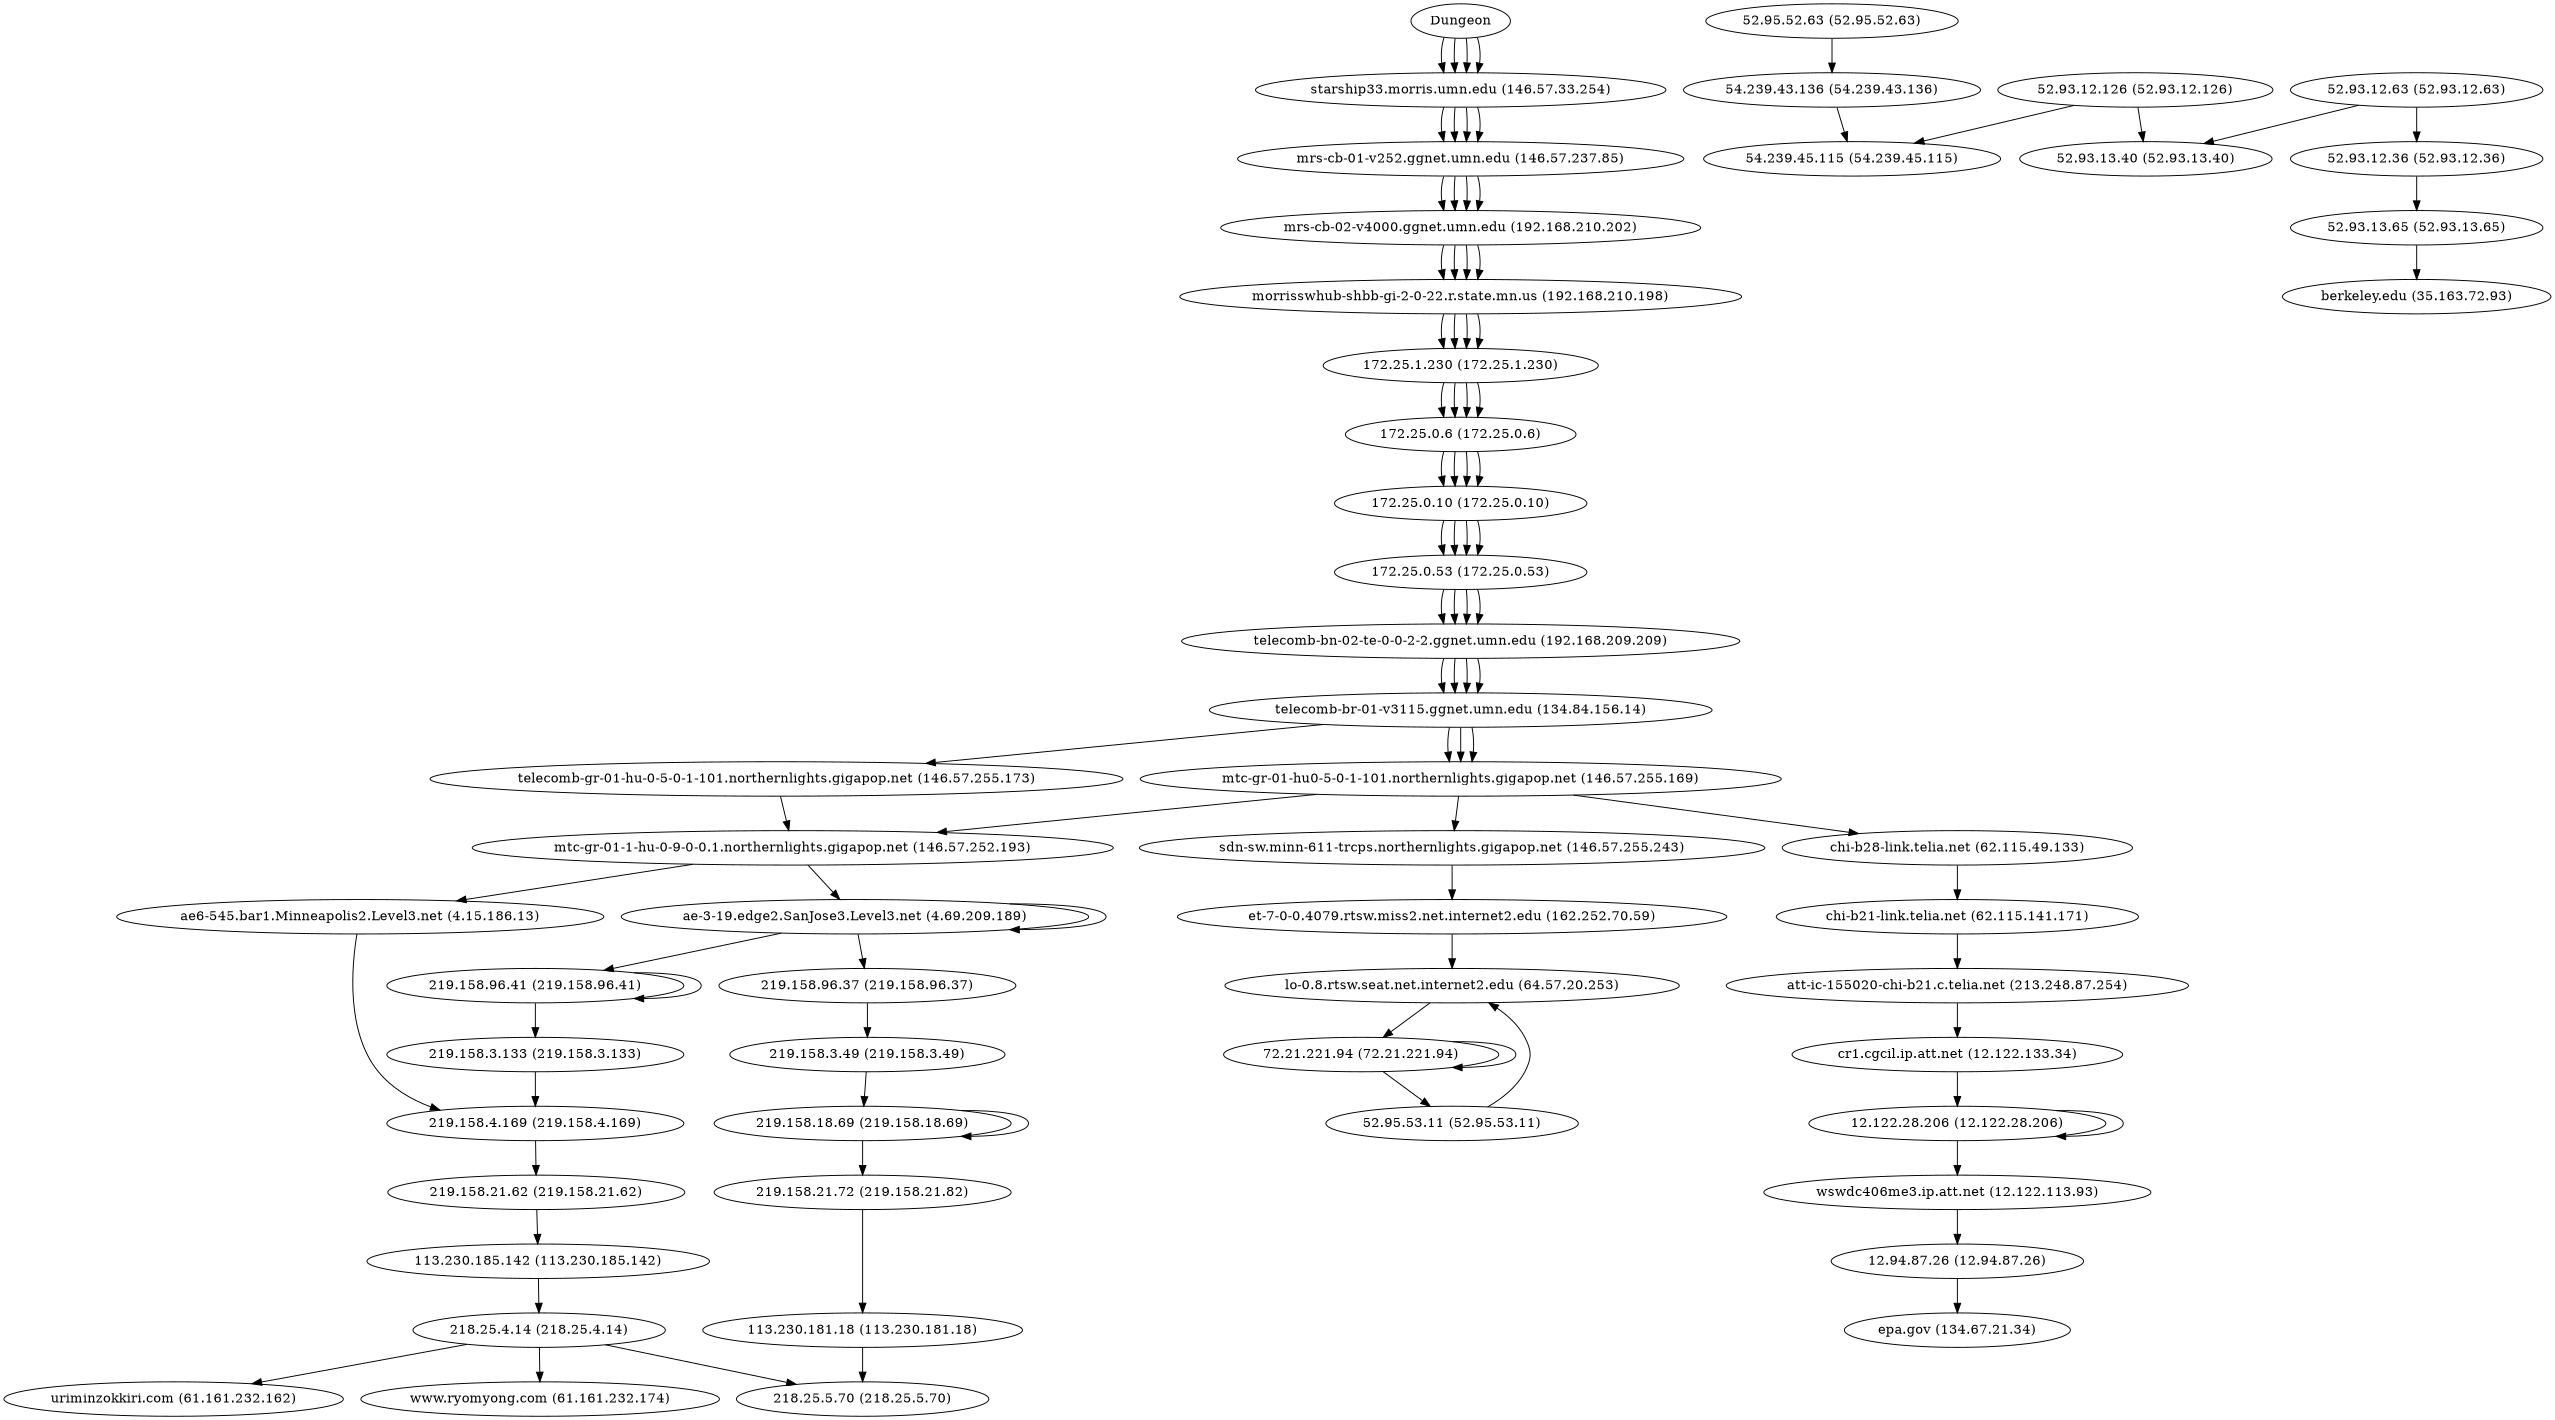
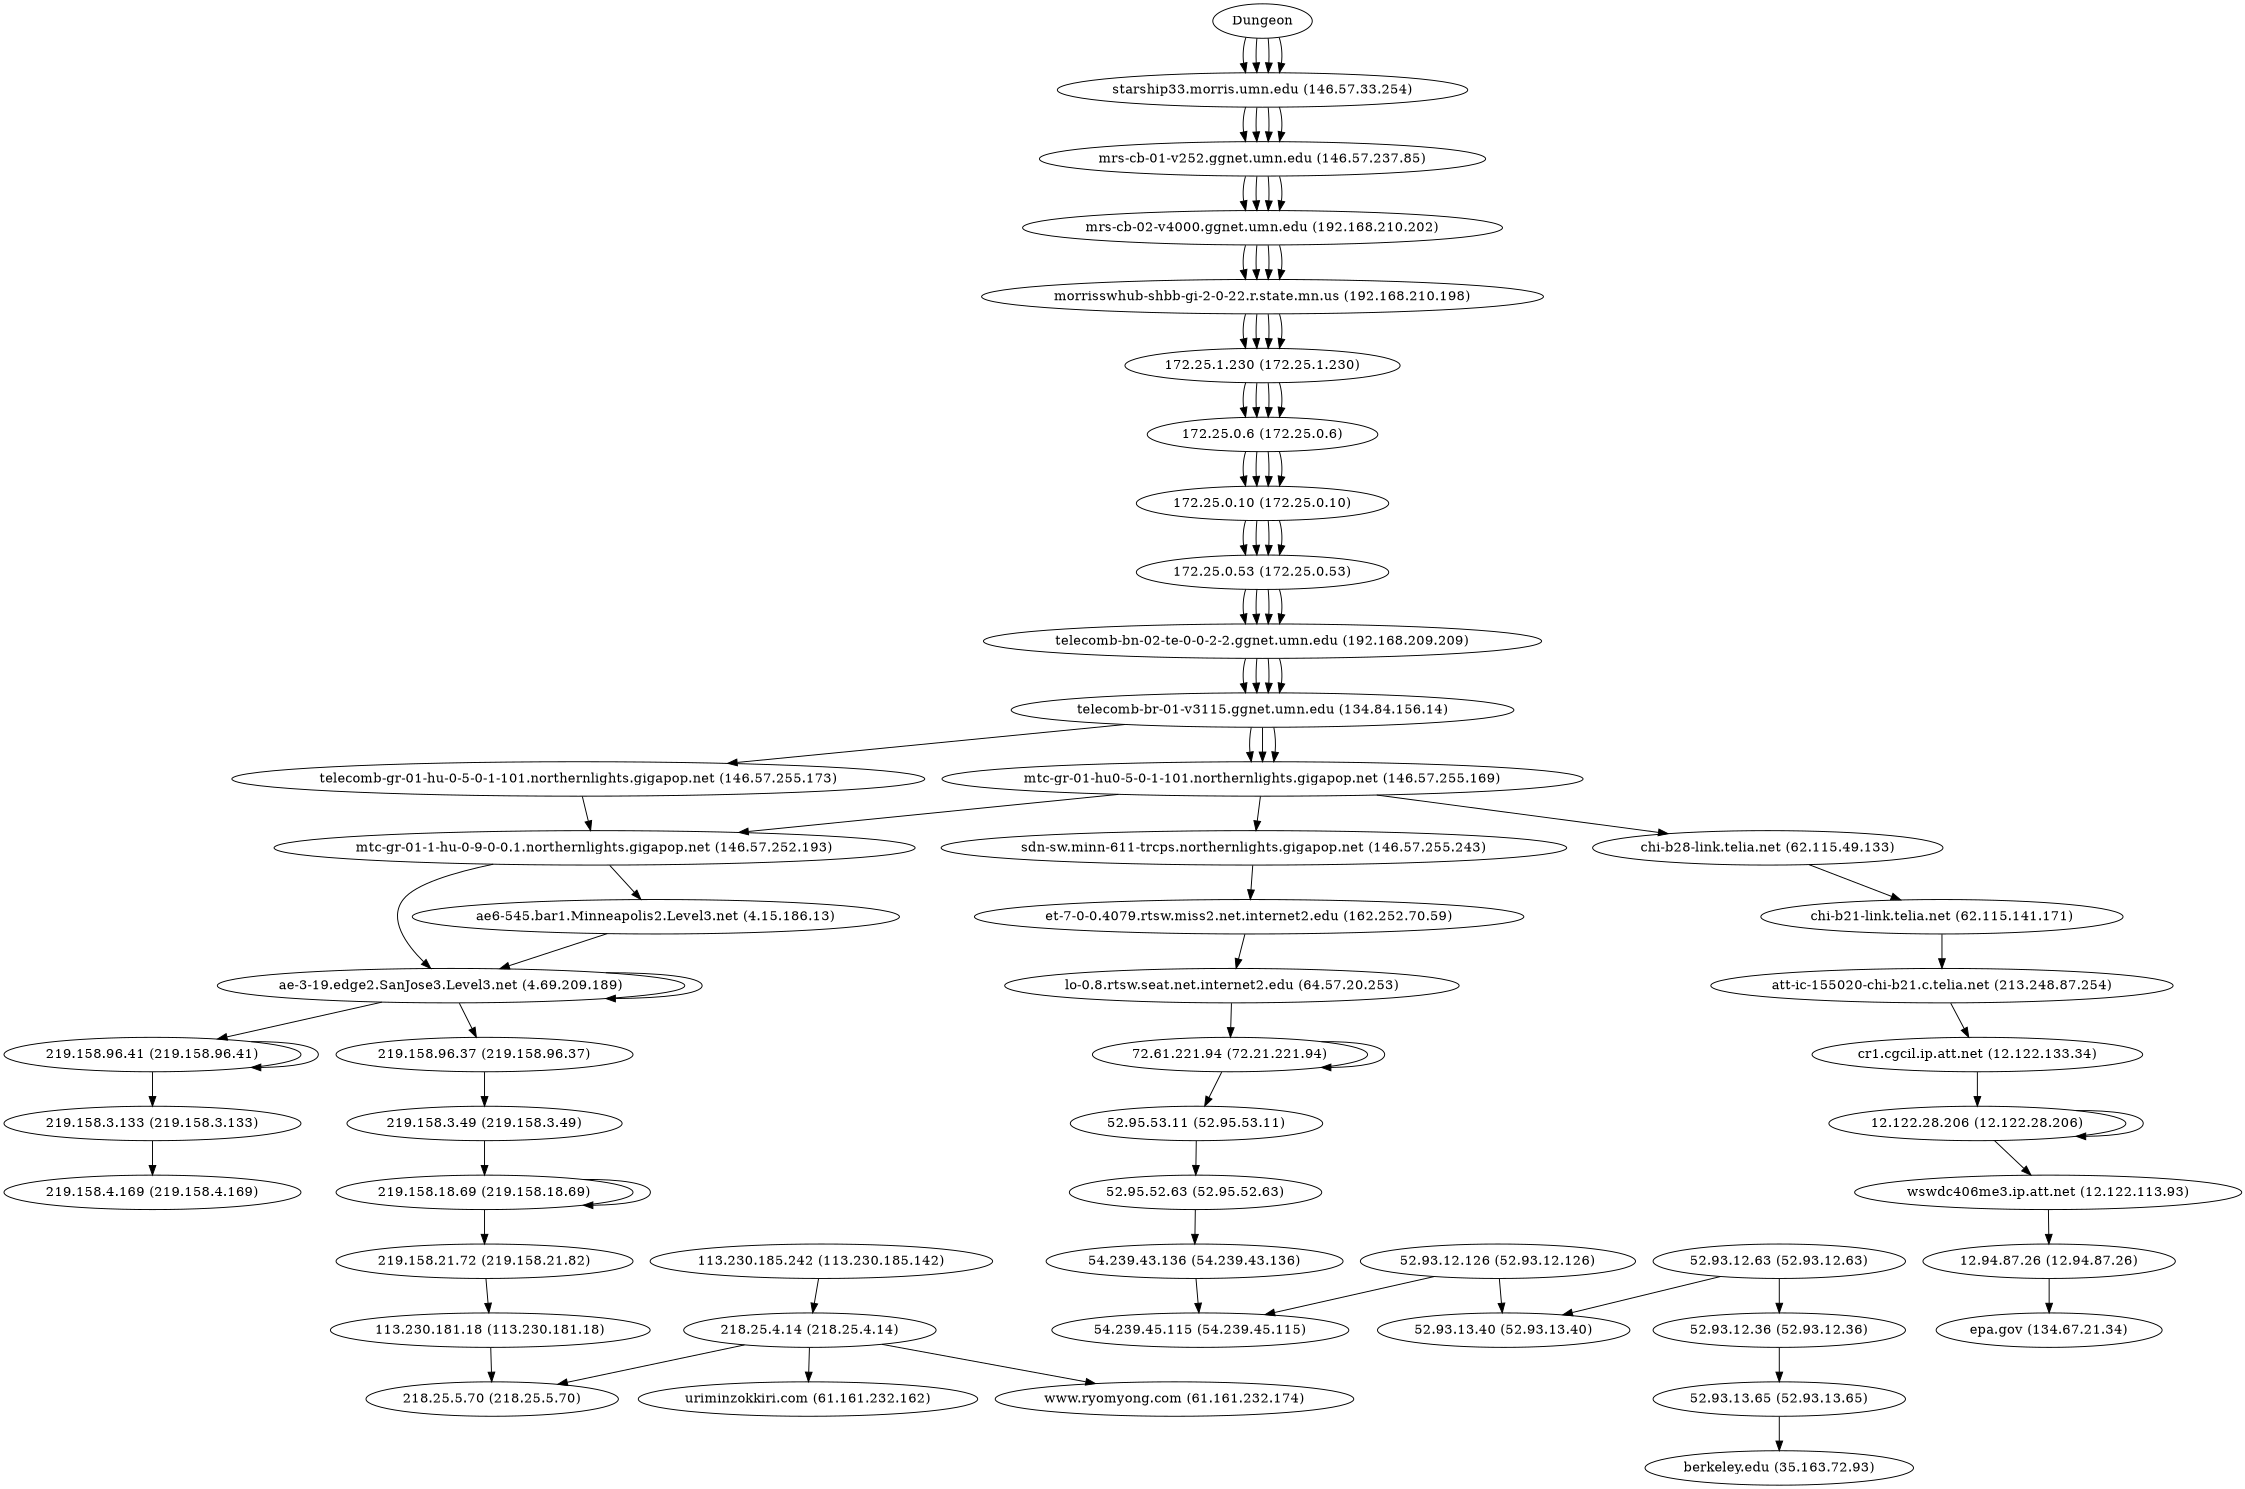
(360, 1037) -> (558, 950)
(1361, 1055) -> (1230, 1055)
(1529, 1060) -> (1196, 1153)
(536, 1192) -> none
(538, 1261) -> (821, 1261)
